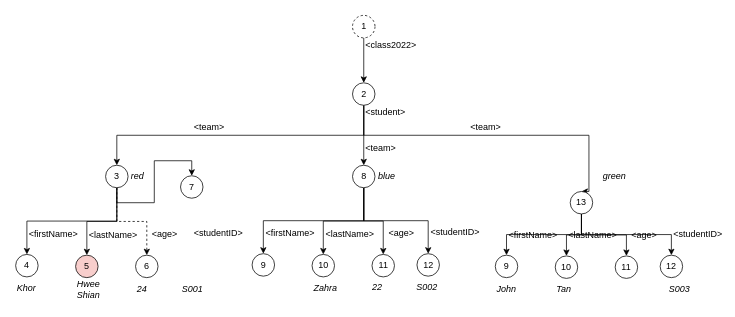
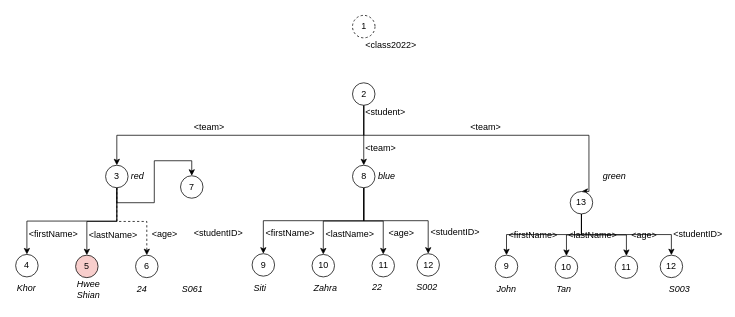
(364, 58) -> none
none -> (266, 288)
(192, 290) -> (192, 290)
